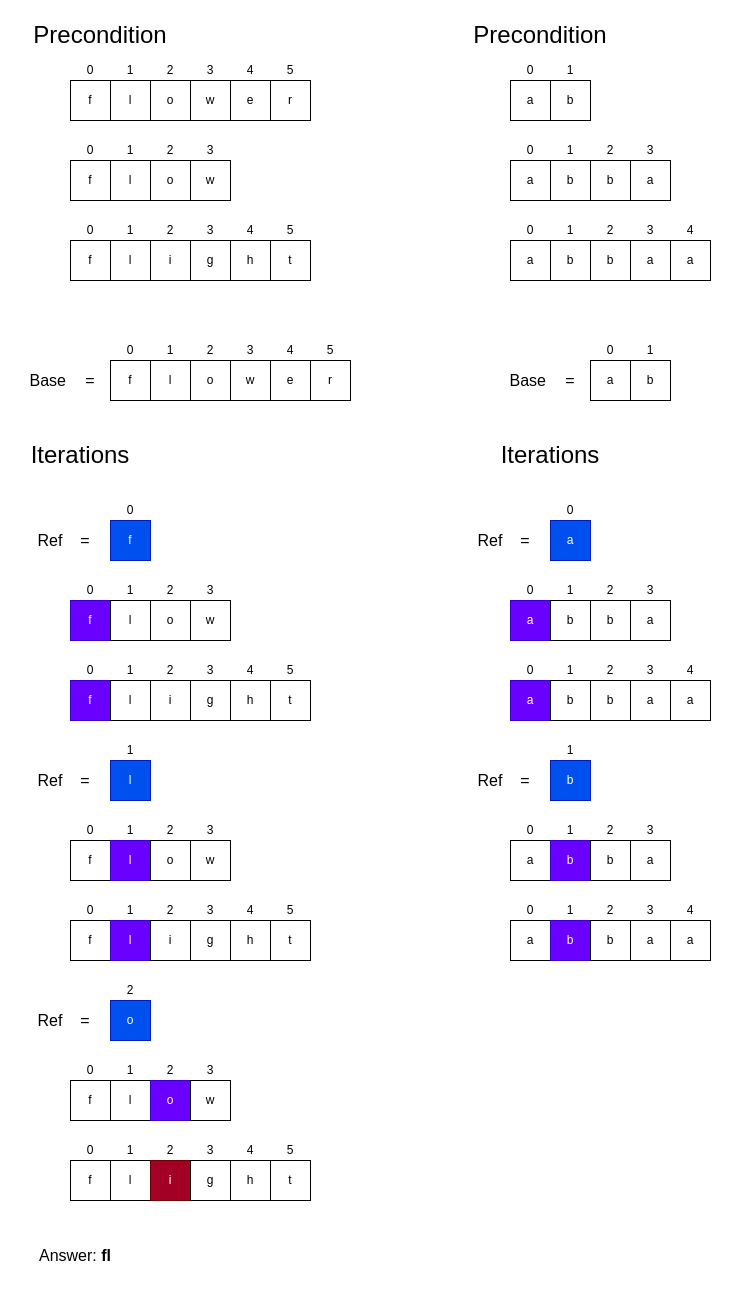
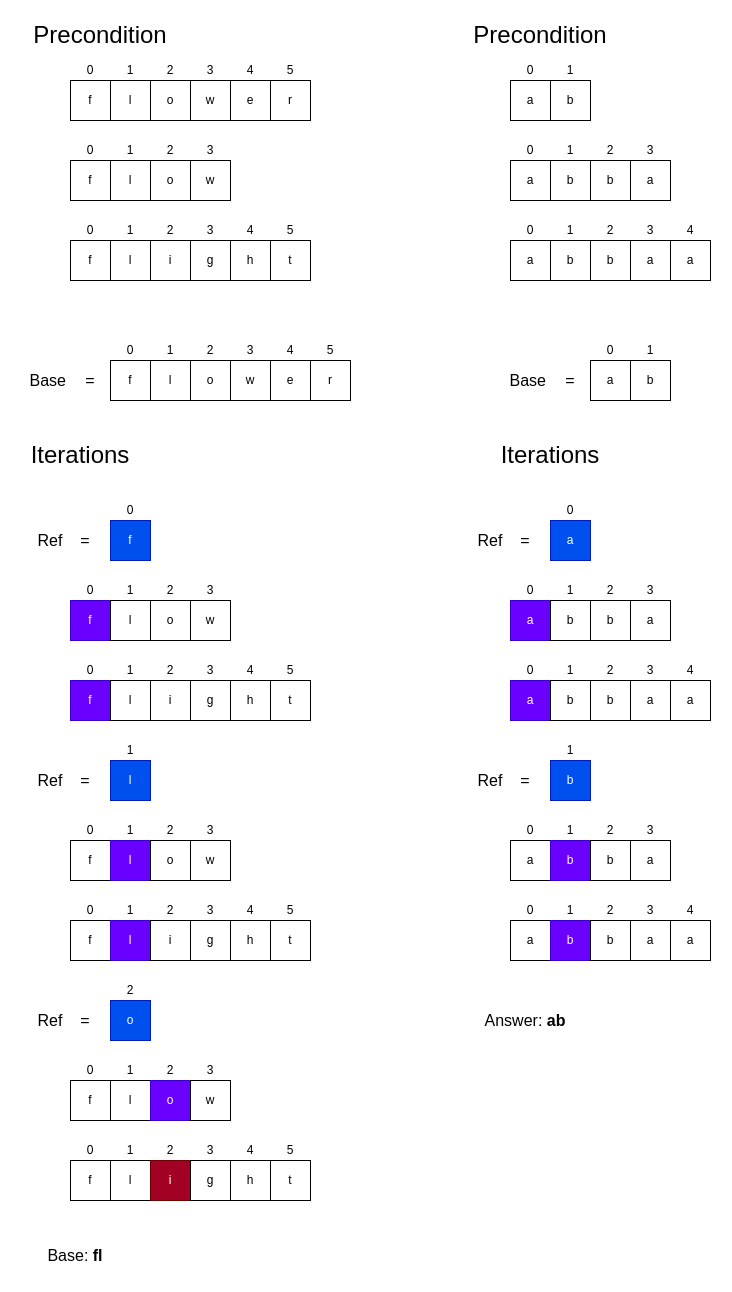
none -> (526, 1021)
(76, 1256) -> (76, 1256)
